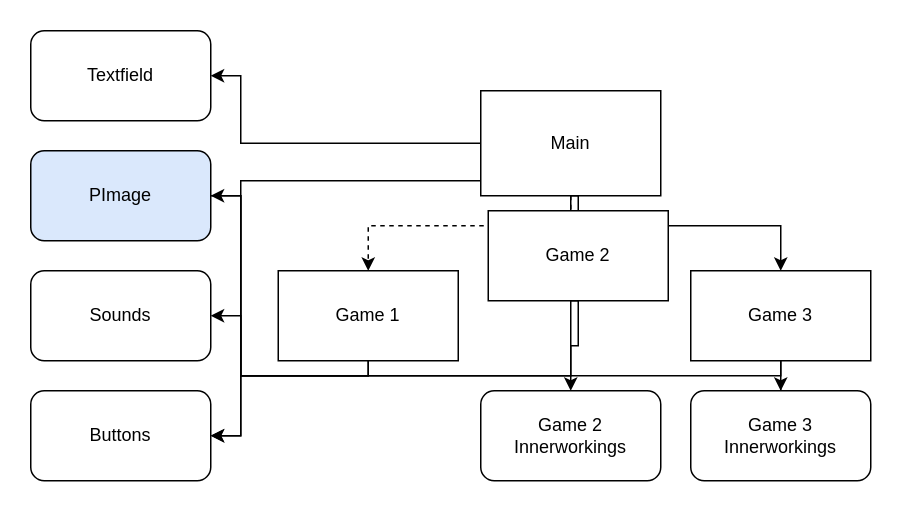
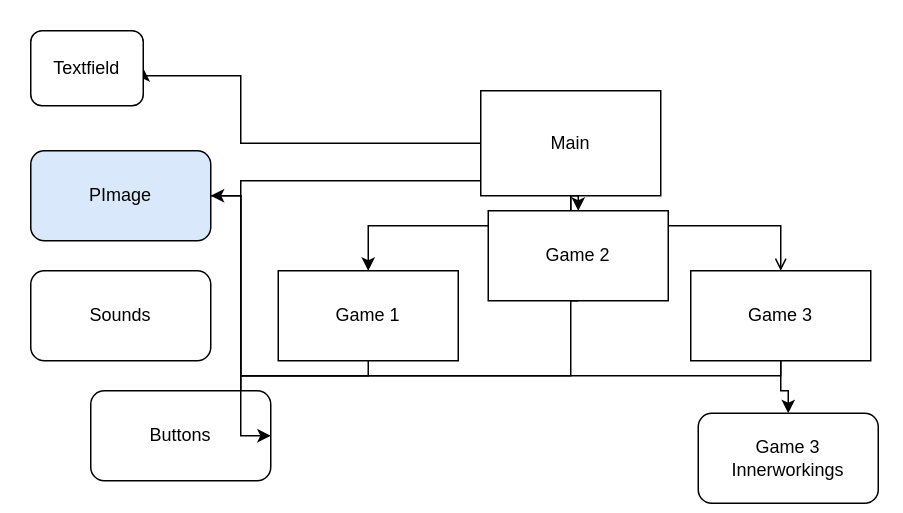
(121, 76) -> (87, 68)
(578, 200) -> (578, 197)
(410, 226) -> (410, 226)
(781, 259) -> (781, 261)
(228, 316) -> none
(578, 326) -> none
(121, 436) -> (181, 436)
(571, 436) -> none
(781, 436) -> (788, 458)
